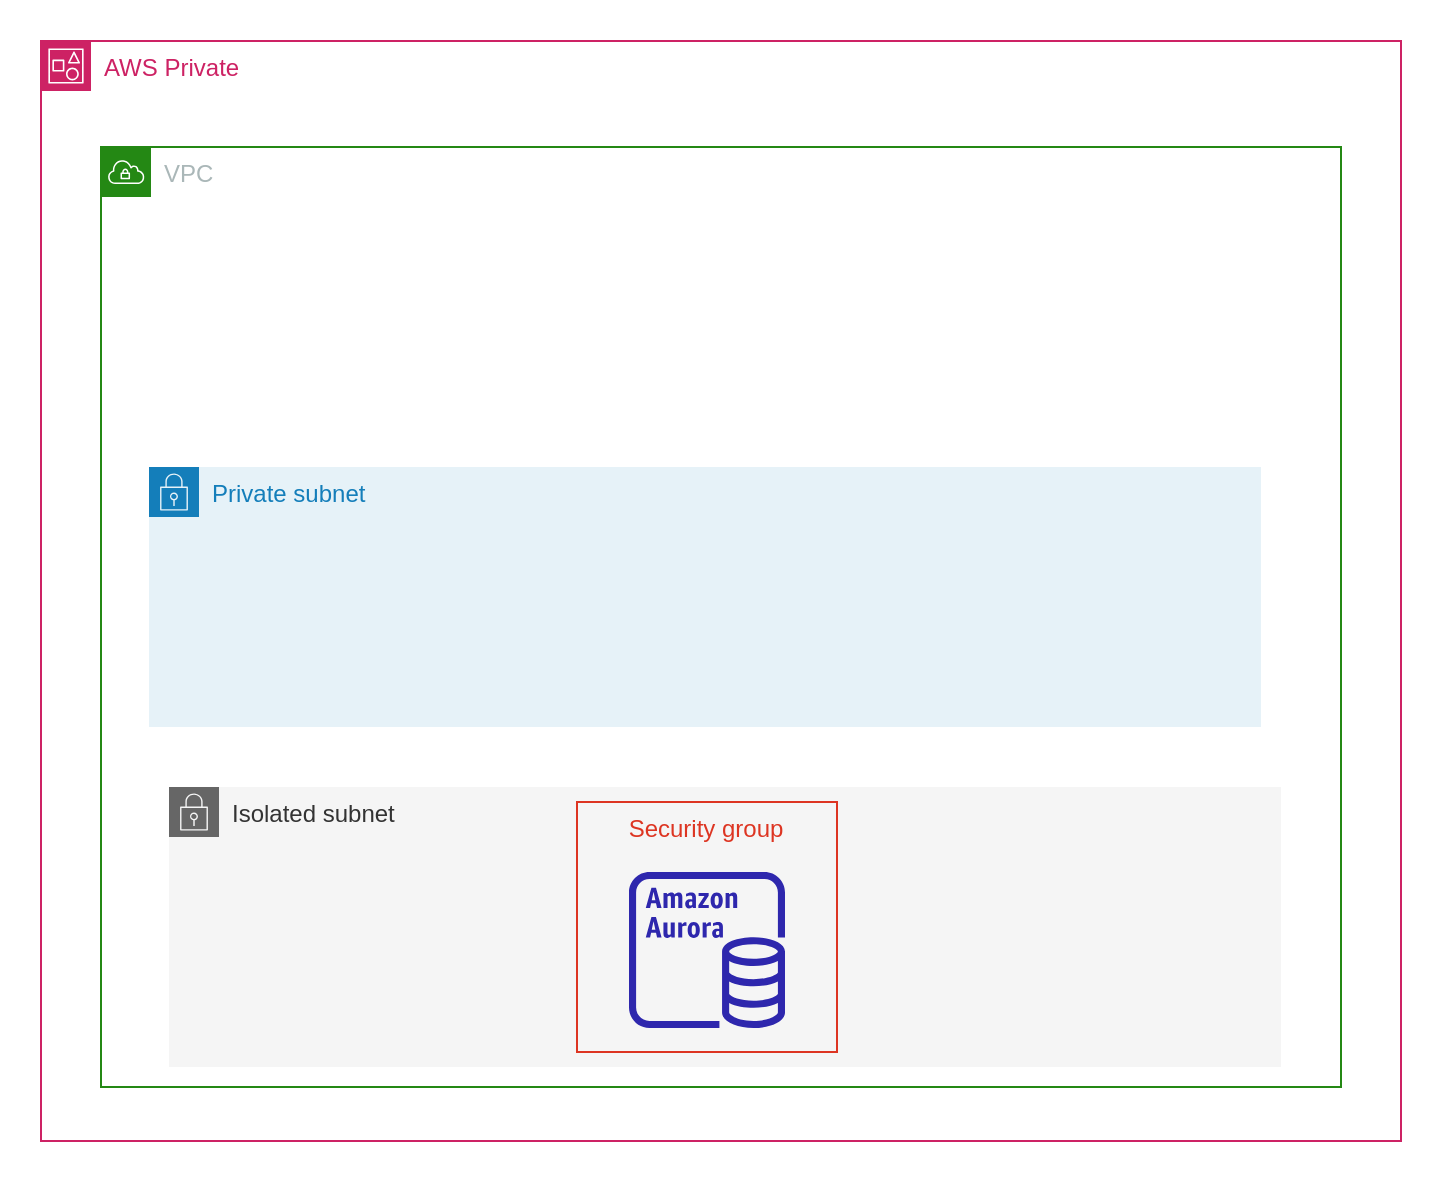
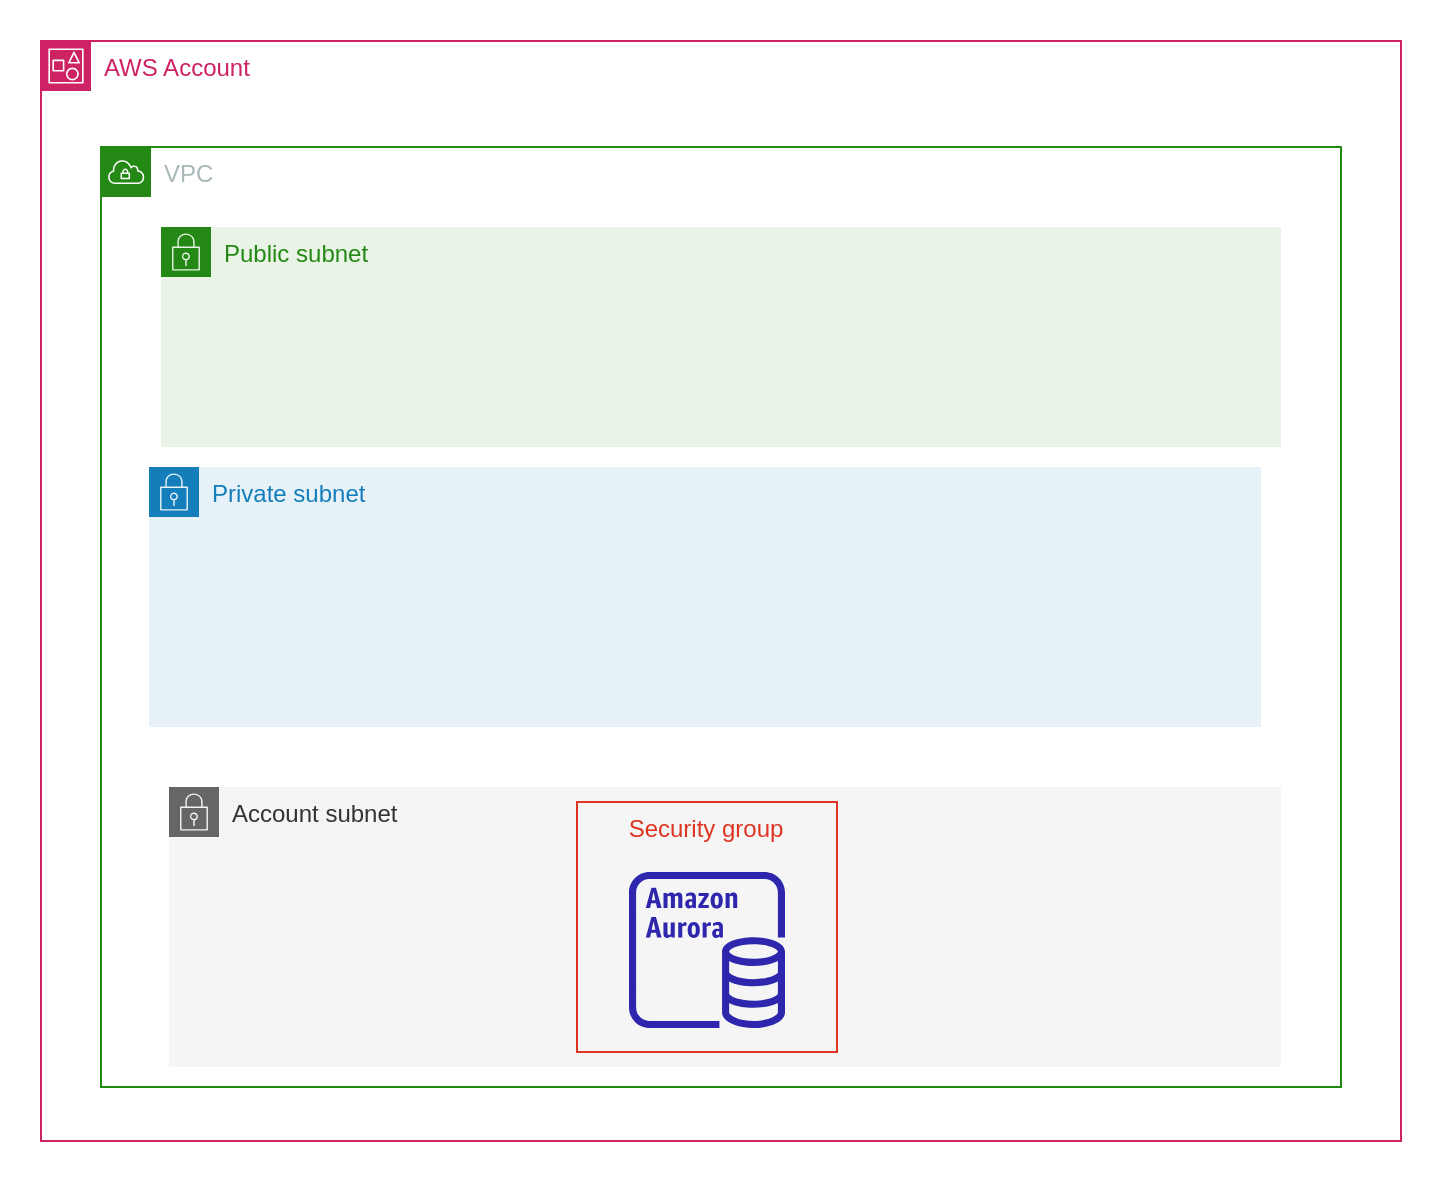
(173, 69) -> (176, 69)
none -> (721, 337)
(331, 815) -> (327, 815)
